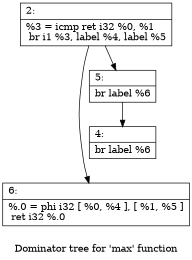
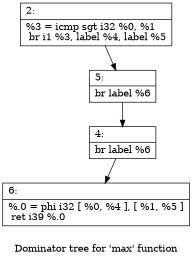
(90, 27) -> (91, 27)
(79, 111) -> (112, 168)
(37, 217) -> (37, 217)
